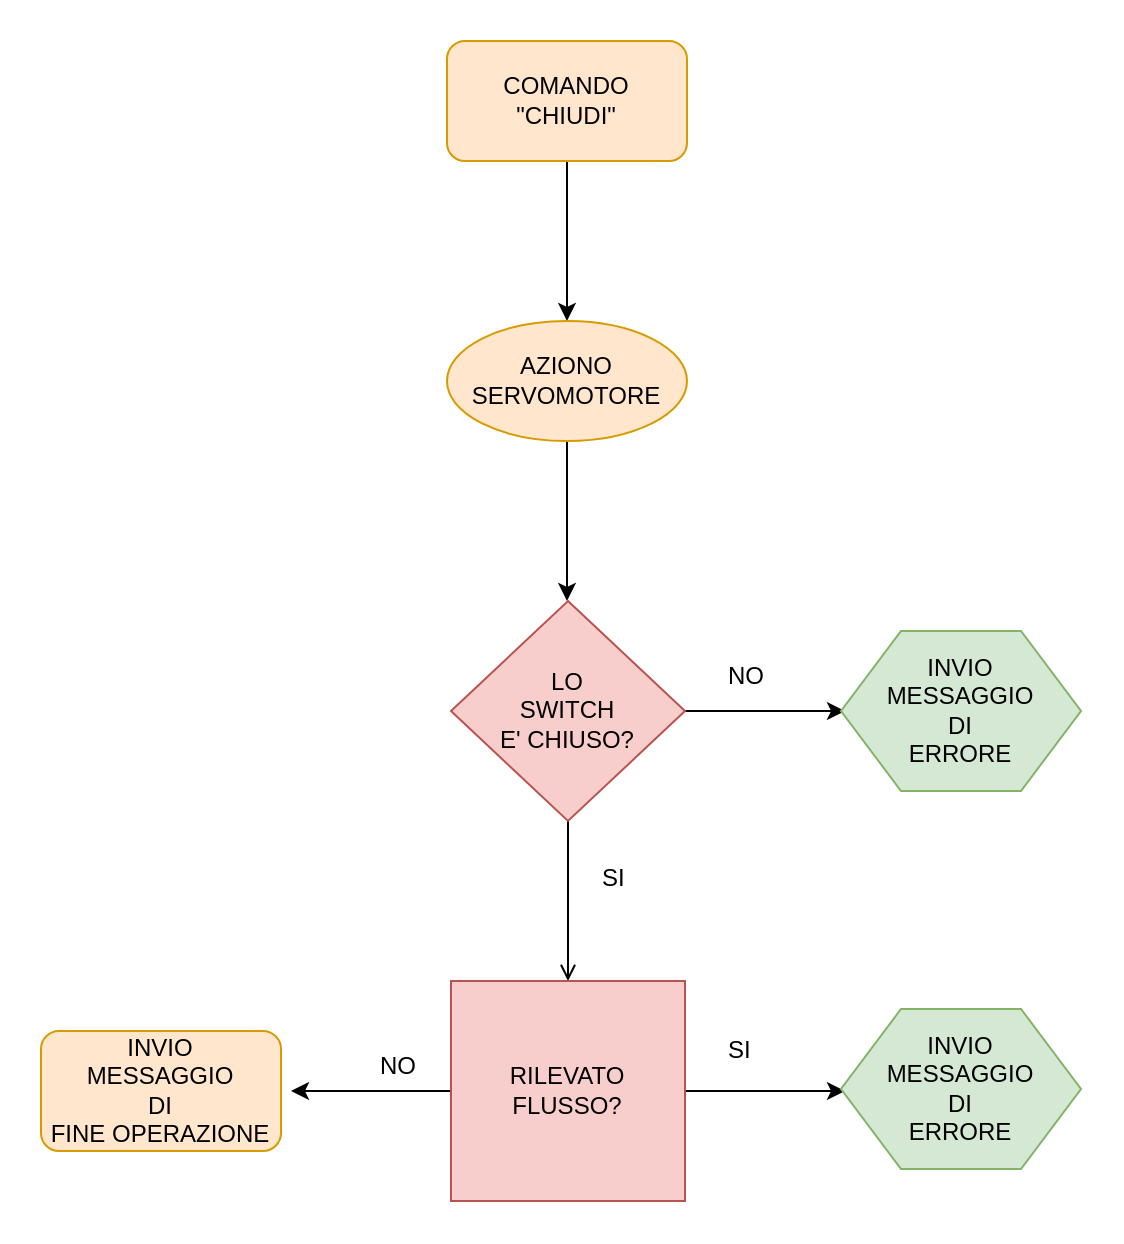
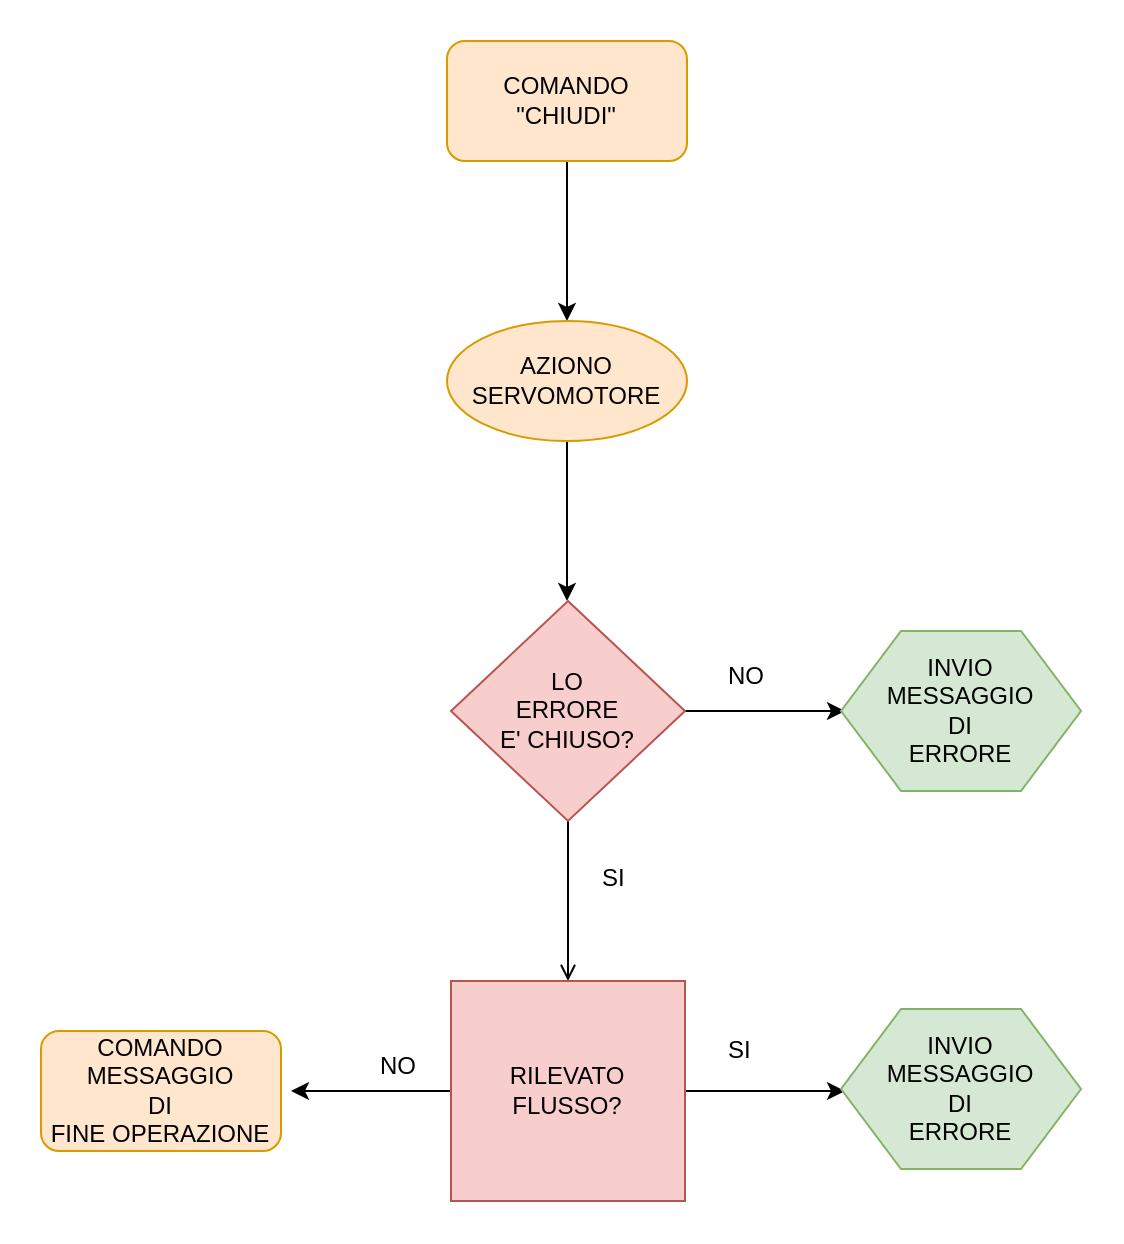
(568, 711) -> (568, 711)
(161, 1091) -> (161, 1091)
